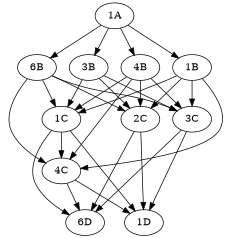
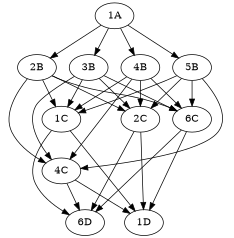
(37, 67) -> (37, 67)
(192, 67) -> (192, 67)
(192, 119) -> (192, 119)
(61, 142) -> (35, 107)
